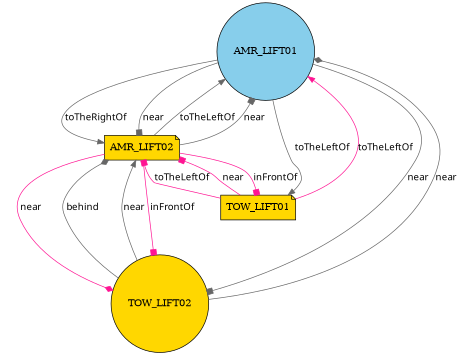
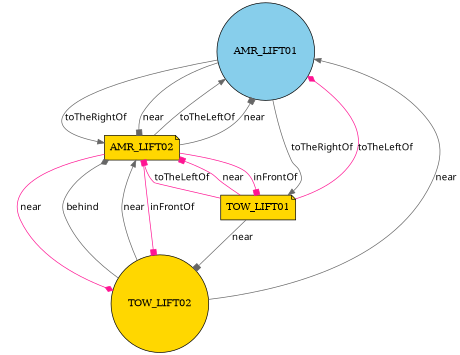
(358, 147) -> (358, 147)
(322, 148) -> (322, 148)
(390, 194) -> (223, 242)
(412, 212) -> (412, 212)
